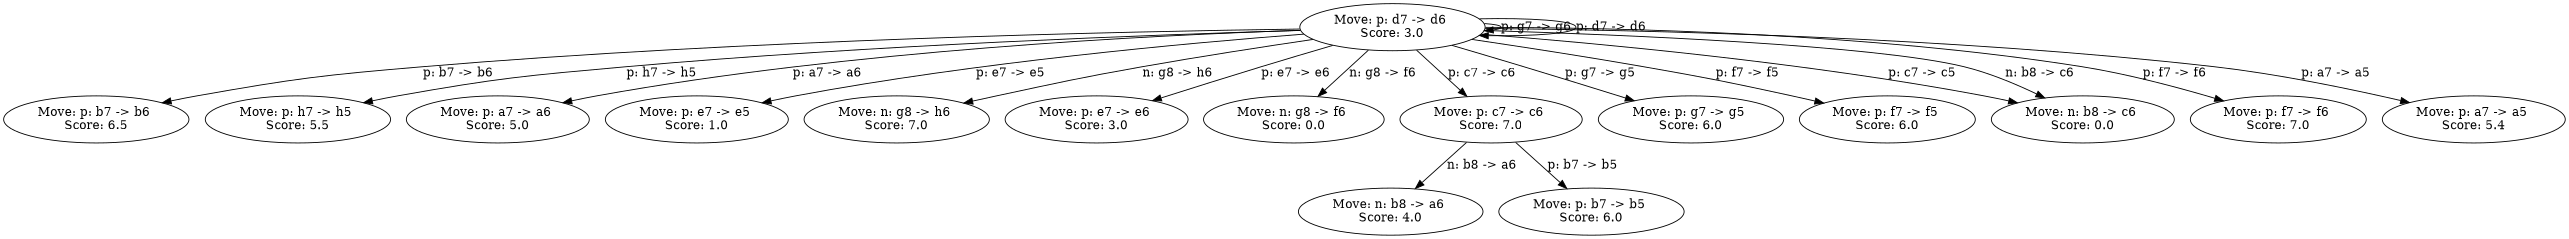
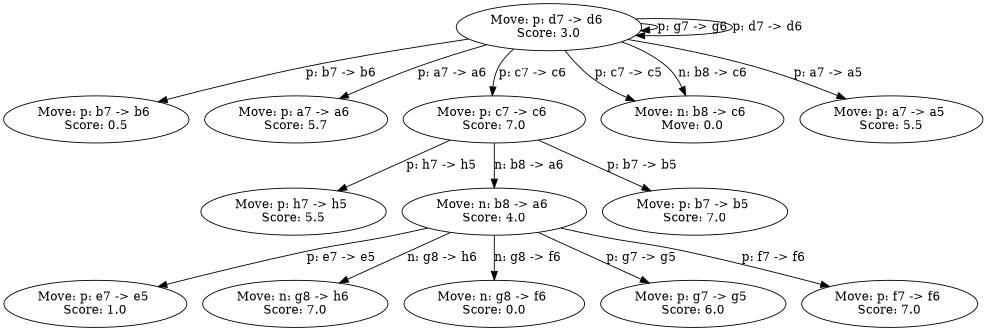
(835, 51) -> (398, 164)
(1963, 51) -> (692, 253)
(1036, 60) -> (297, 253)
(1142, 67) -> (399, 256)
(1347, 70) -> (494, 253)
(1539, 71) -> (590, 256)
(96, 119) -> (96, 119)
(498, 119) -> (296, 119)
(1097, 119) -> none
(1887, 119) -> none
(2083, 119) -> (692, 119)
(2474, 119) -> (891, 119)
(1592, 212) -> (695, 212)
